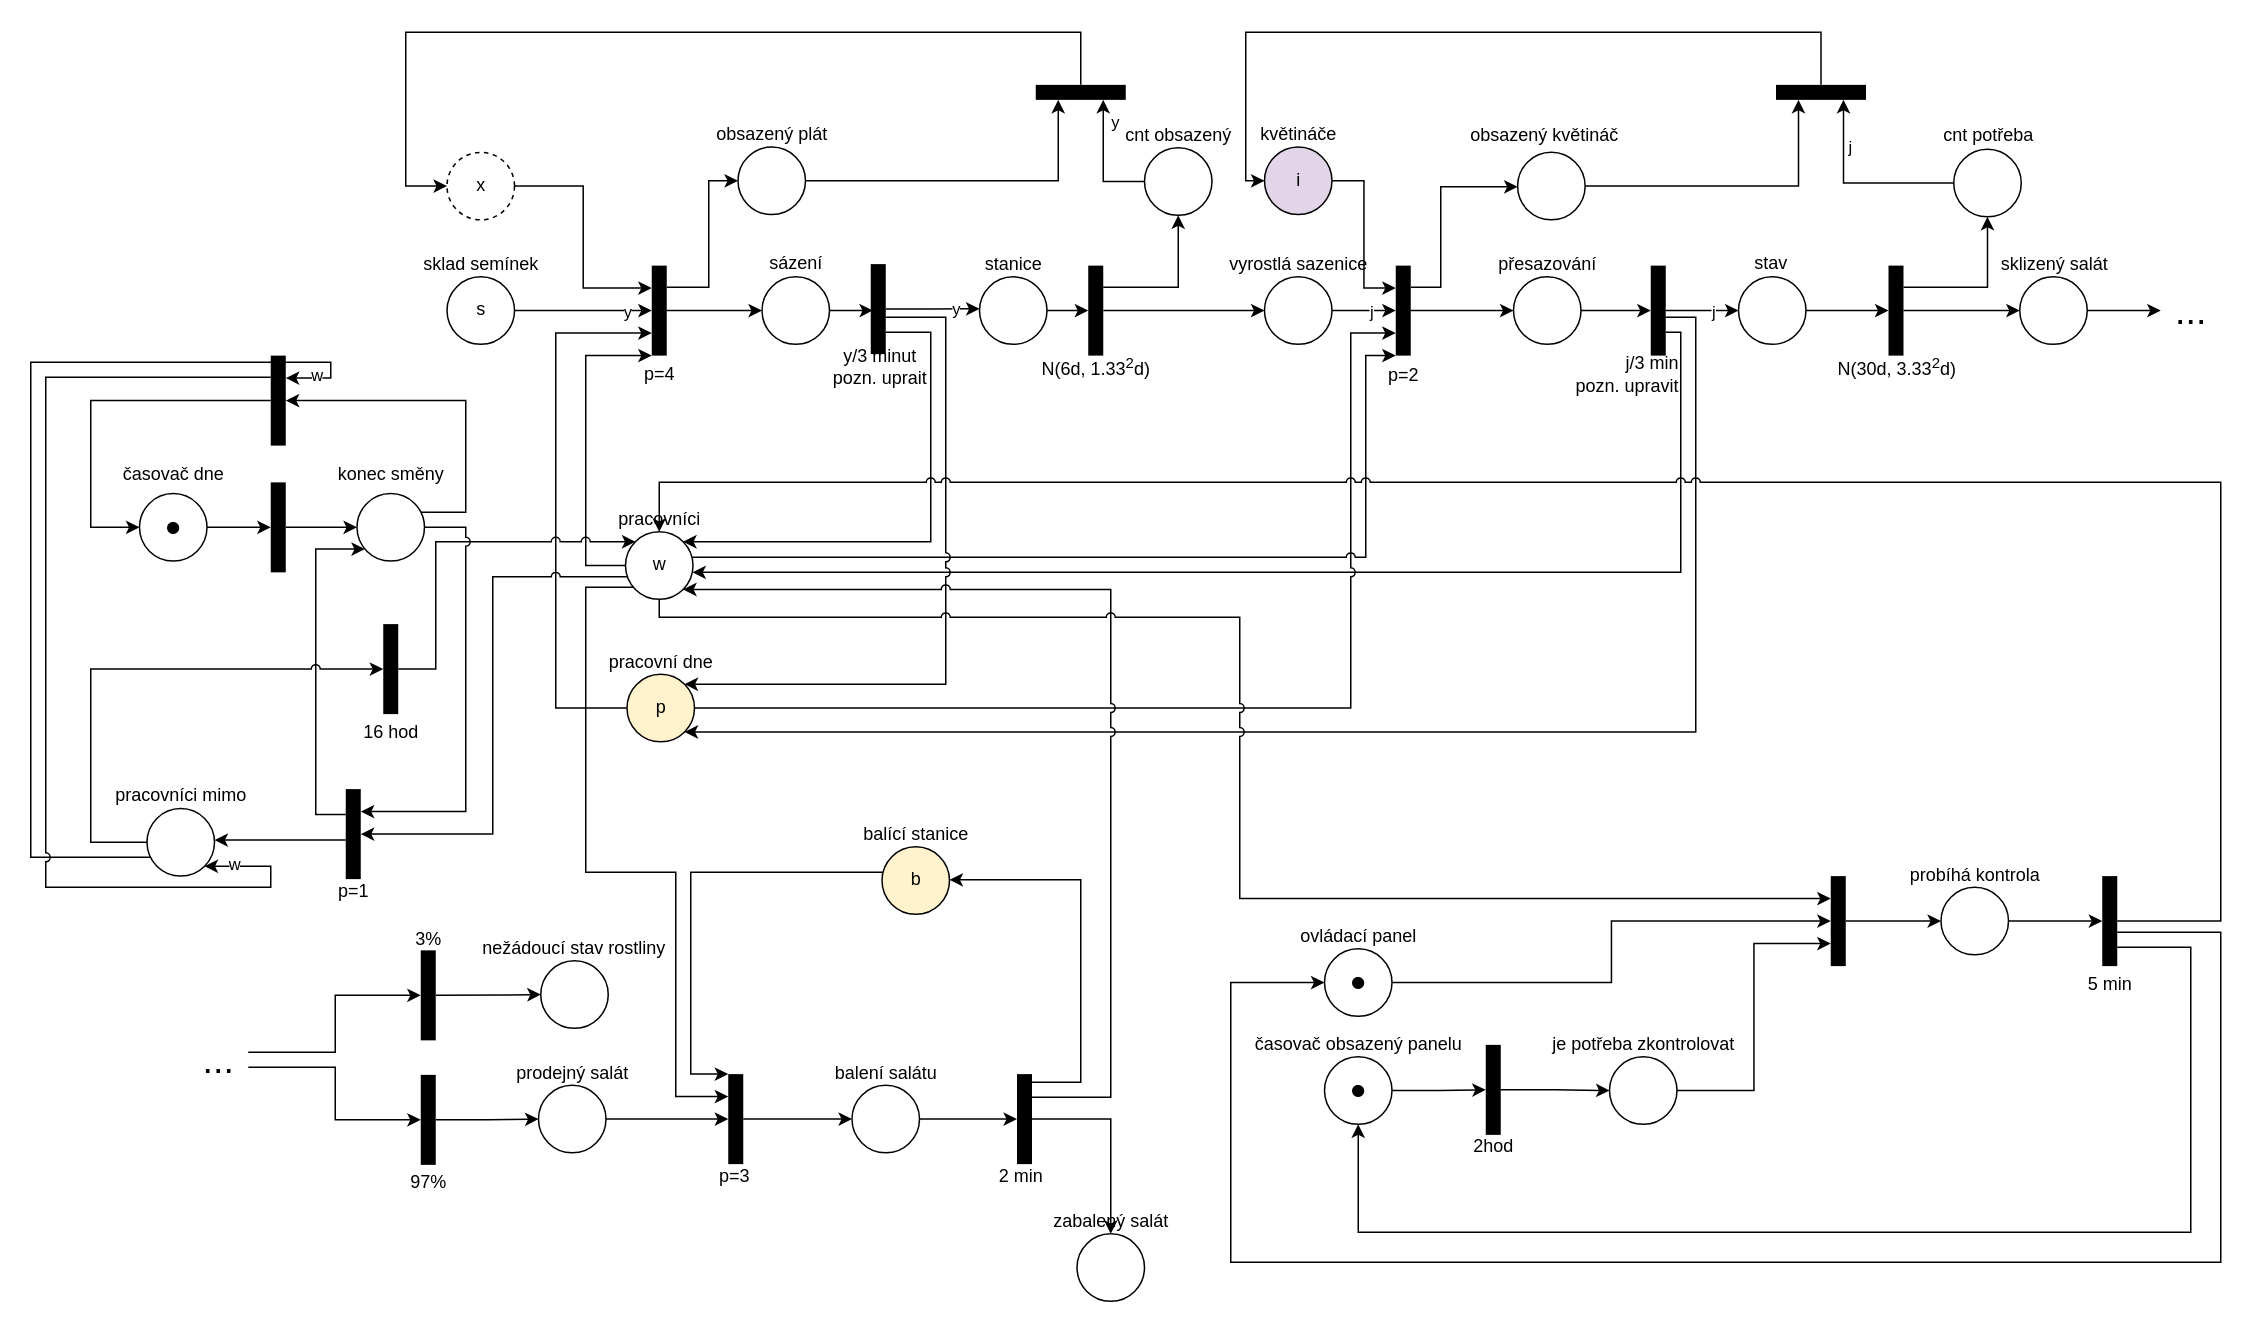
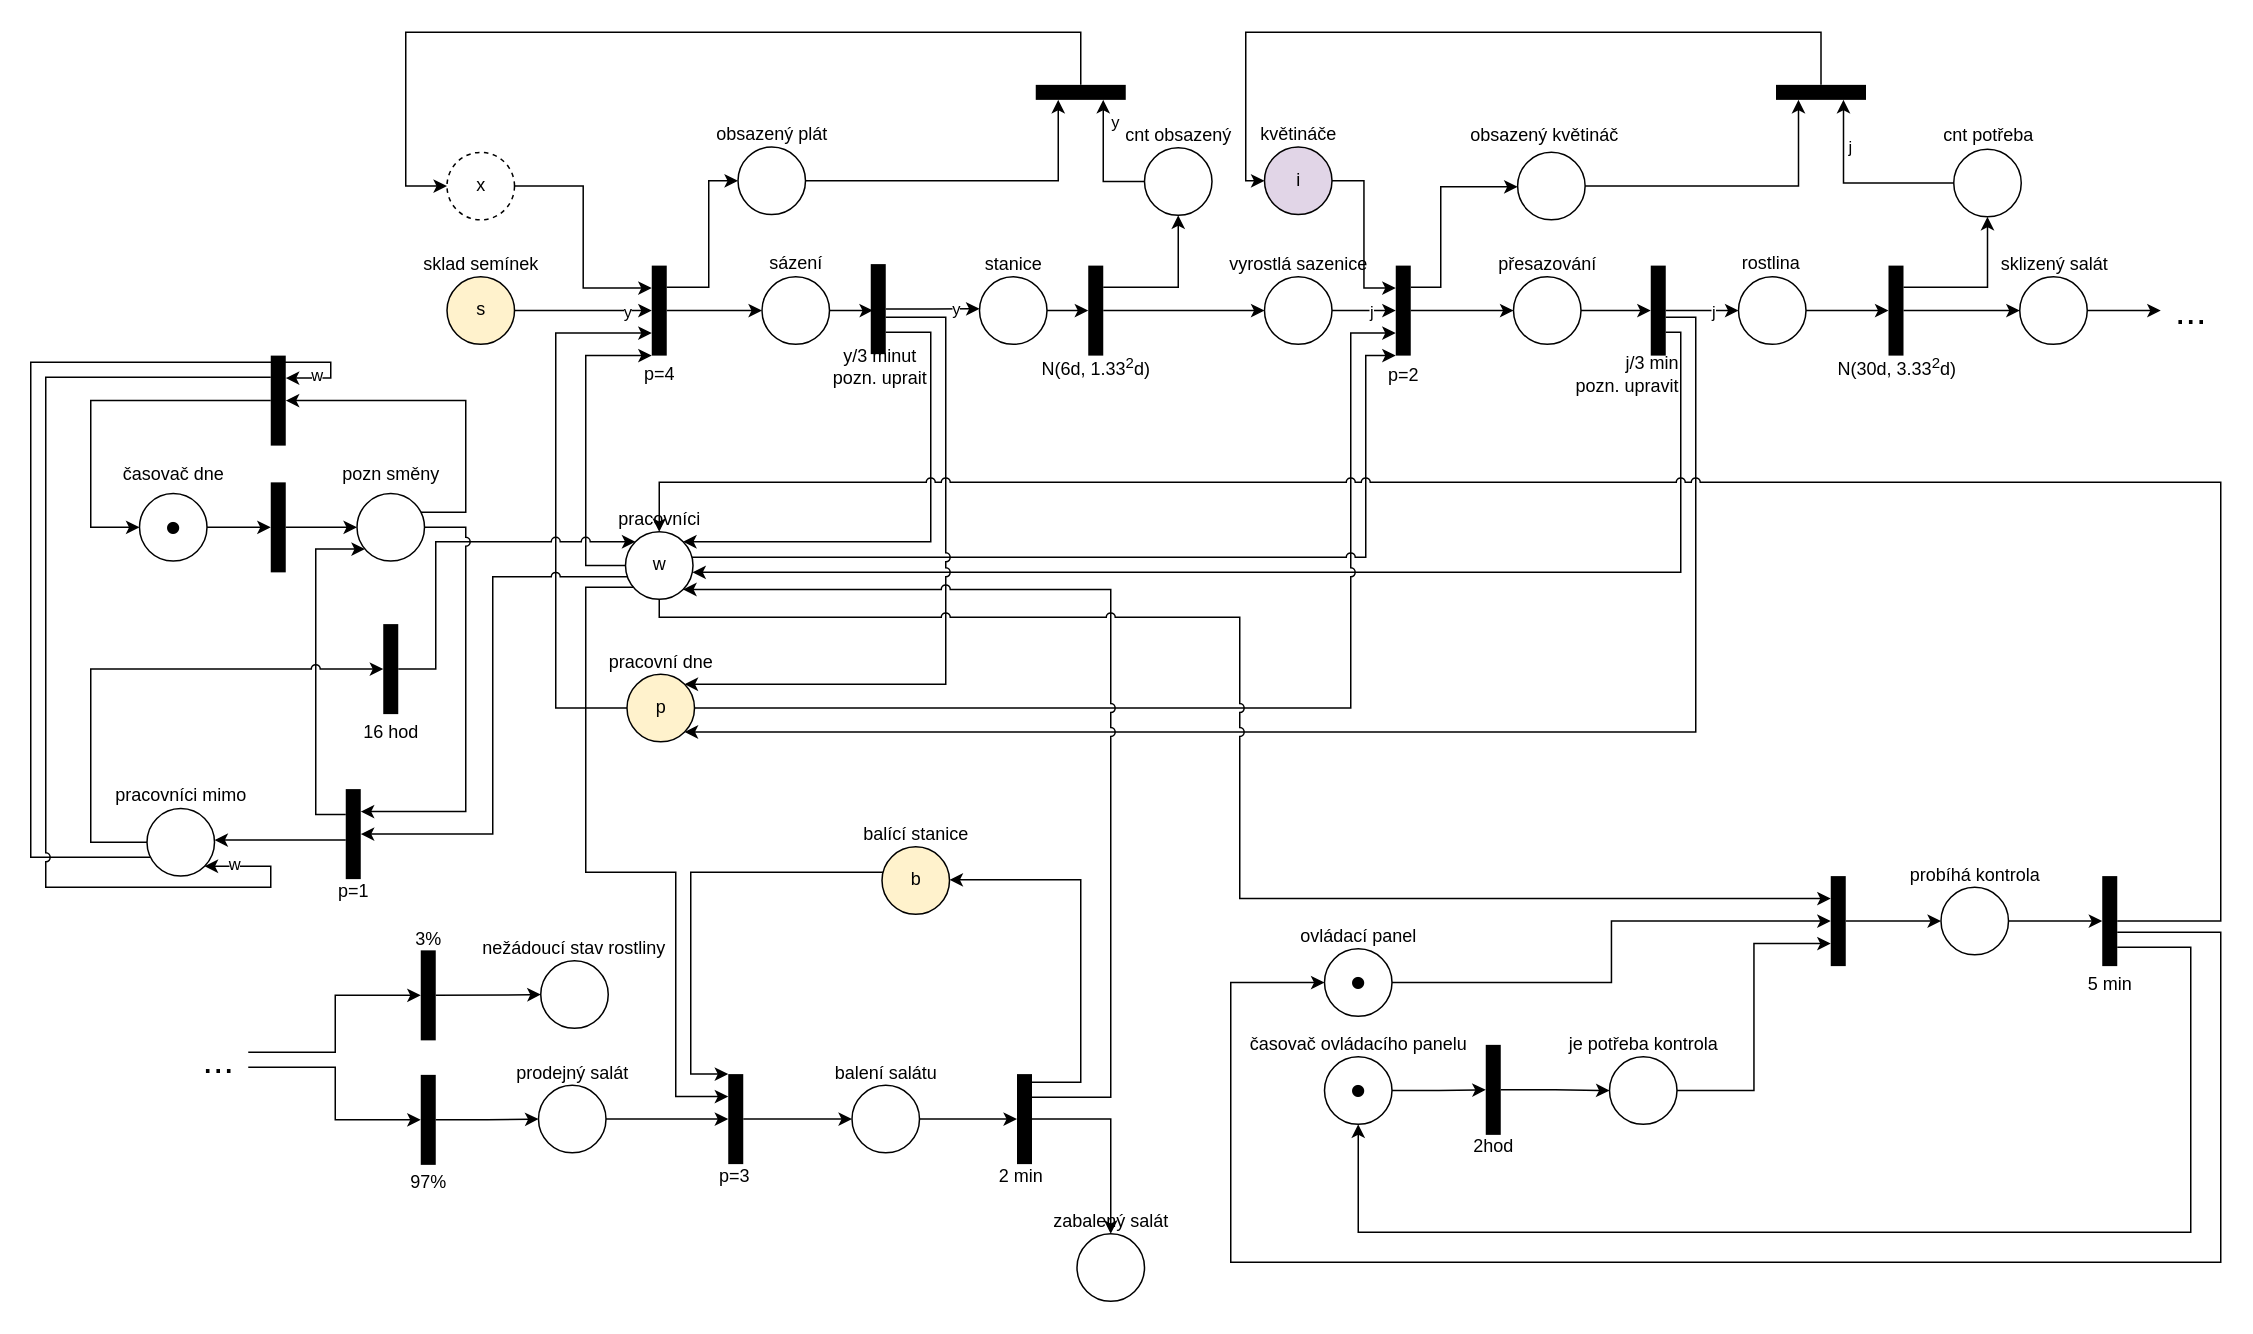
(1772, 263) -> (1772, 263)
(481, 310) -> (481, 310)
(392, 475) -> (392, 475)
(1359, 1045) -> (1359, 1045)
(1644, 1045) -> (1644, 1045)
